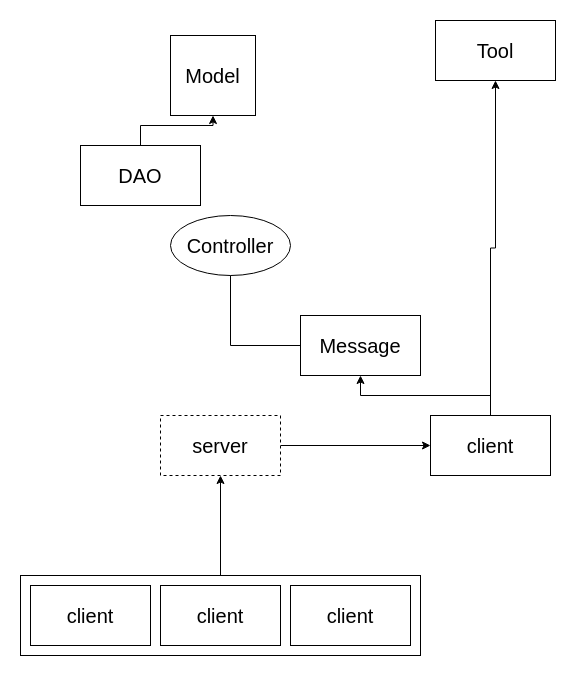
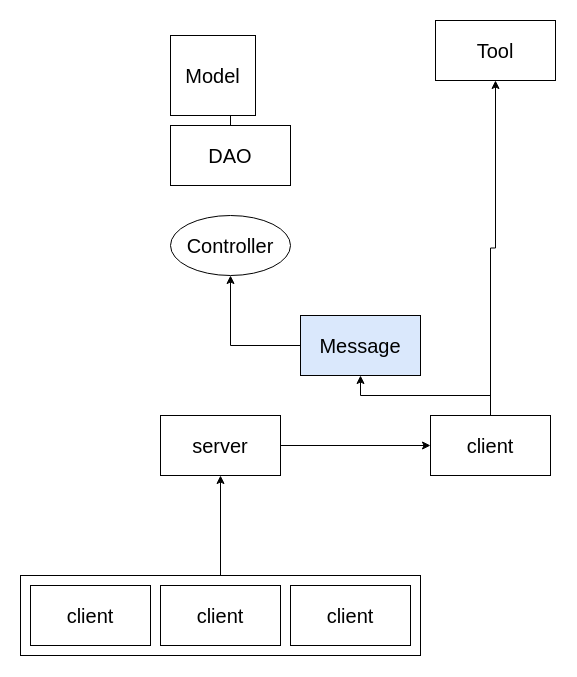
(141, 176) -> (231, 156)
(231, 281) -> (231, 283)
(361, 346) -> (361, 346)
(221, 446) -> (221, 446)
